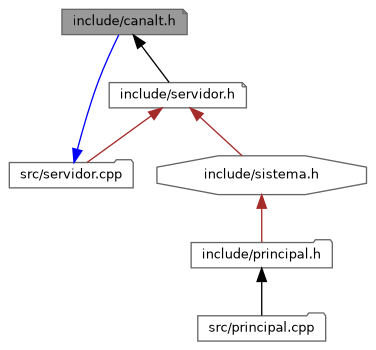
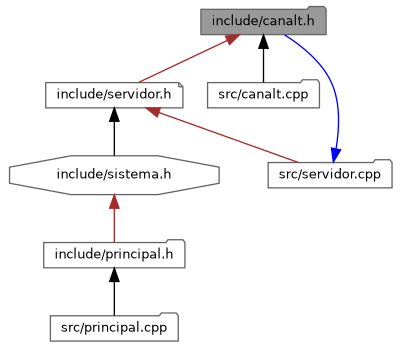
(125, 22) -> (263, 22)
(155, 64) -> (183, 61)
none -> (263, 95)
(221, 137) -> (114, 139)
